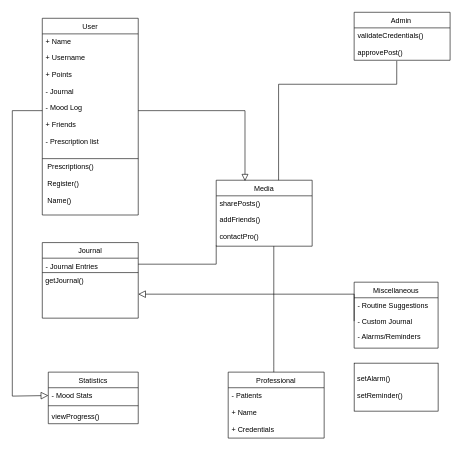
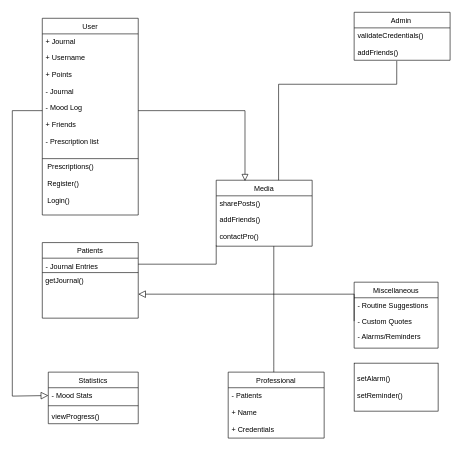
(396, 36) -> (396, 36)
(57, 42) -> (62, 42)
(72, 188) -> (72, 188)
(90, 251) -> (90, 251)
(387, 322) -> (386, 322)
